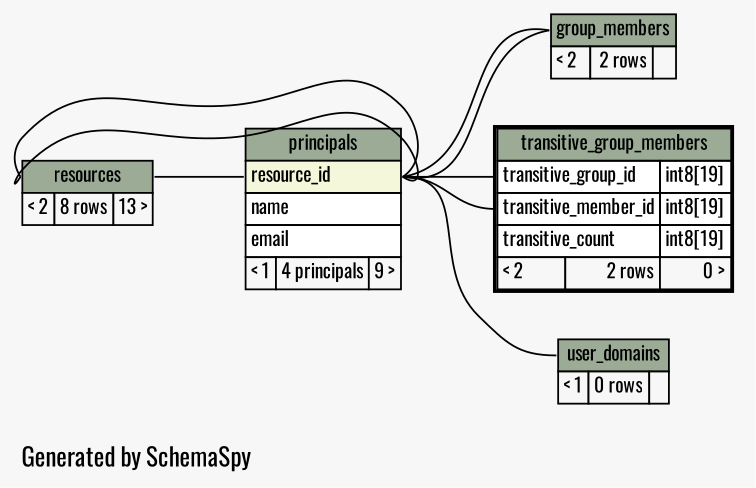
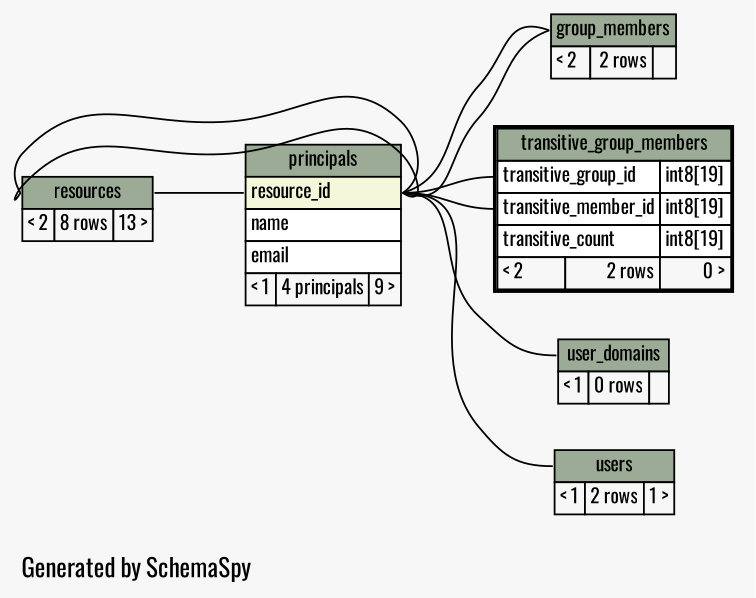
none -> (614, 482)
